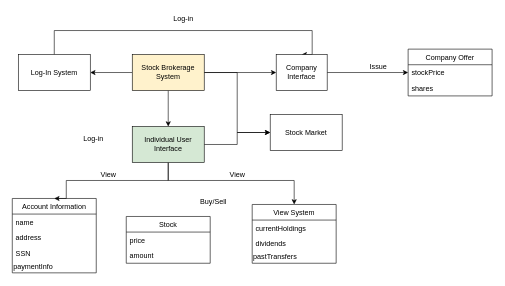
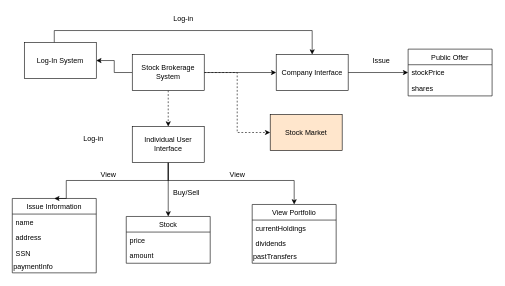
(450, 57) -> (450, 57)
(378, 66) -> (381, 60)
(54, 72) -> (60, 60)
(168, 72) -> (168, 72)
(302, 72) -> (312, 72)
(237, 102) -> (237, 102)
(168, 106) -> (168, 106)
(306, 132) -> (306, 132)
(168, 144) -> (168, 144)
(225, 144) -> (168, 210)
(213, 201) -> (186, 192)
(54, 206) -> (54, 206)
(294, 212) -> (294, 212)
